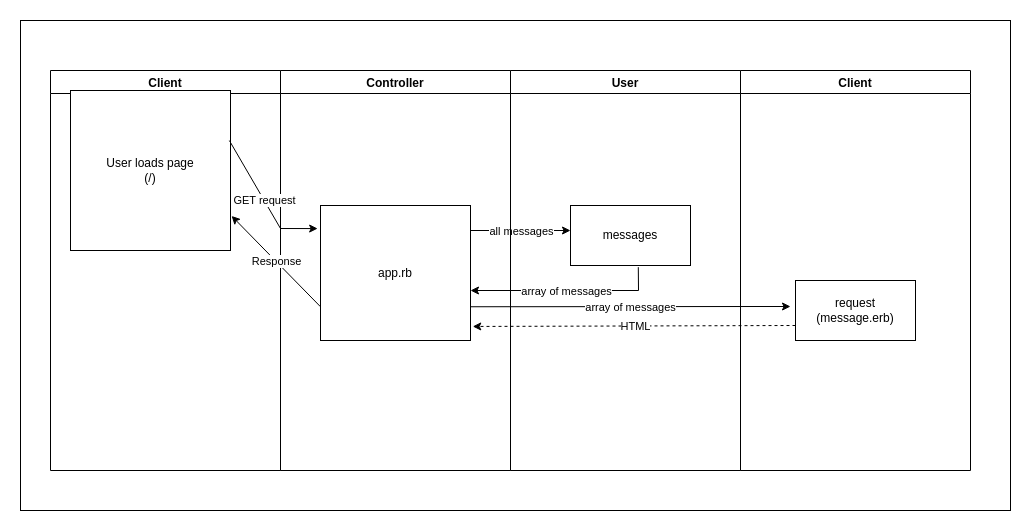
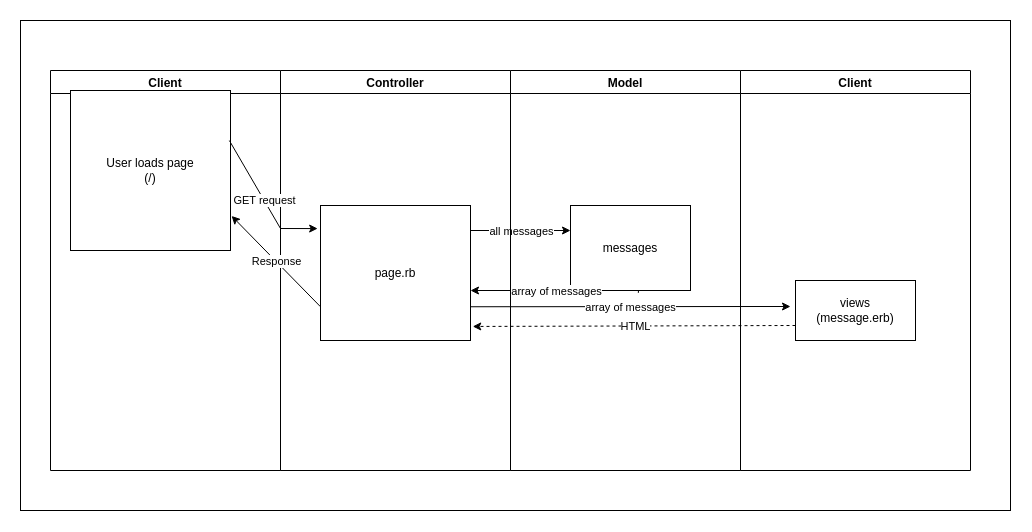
(625, 83) -> (625, 83)
(631, 236) -> (631, 248)
(396, 274) -> (396, 274)
(856, 311) -> (856, 311)
